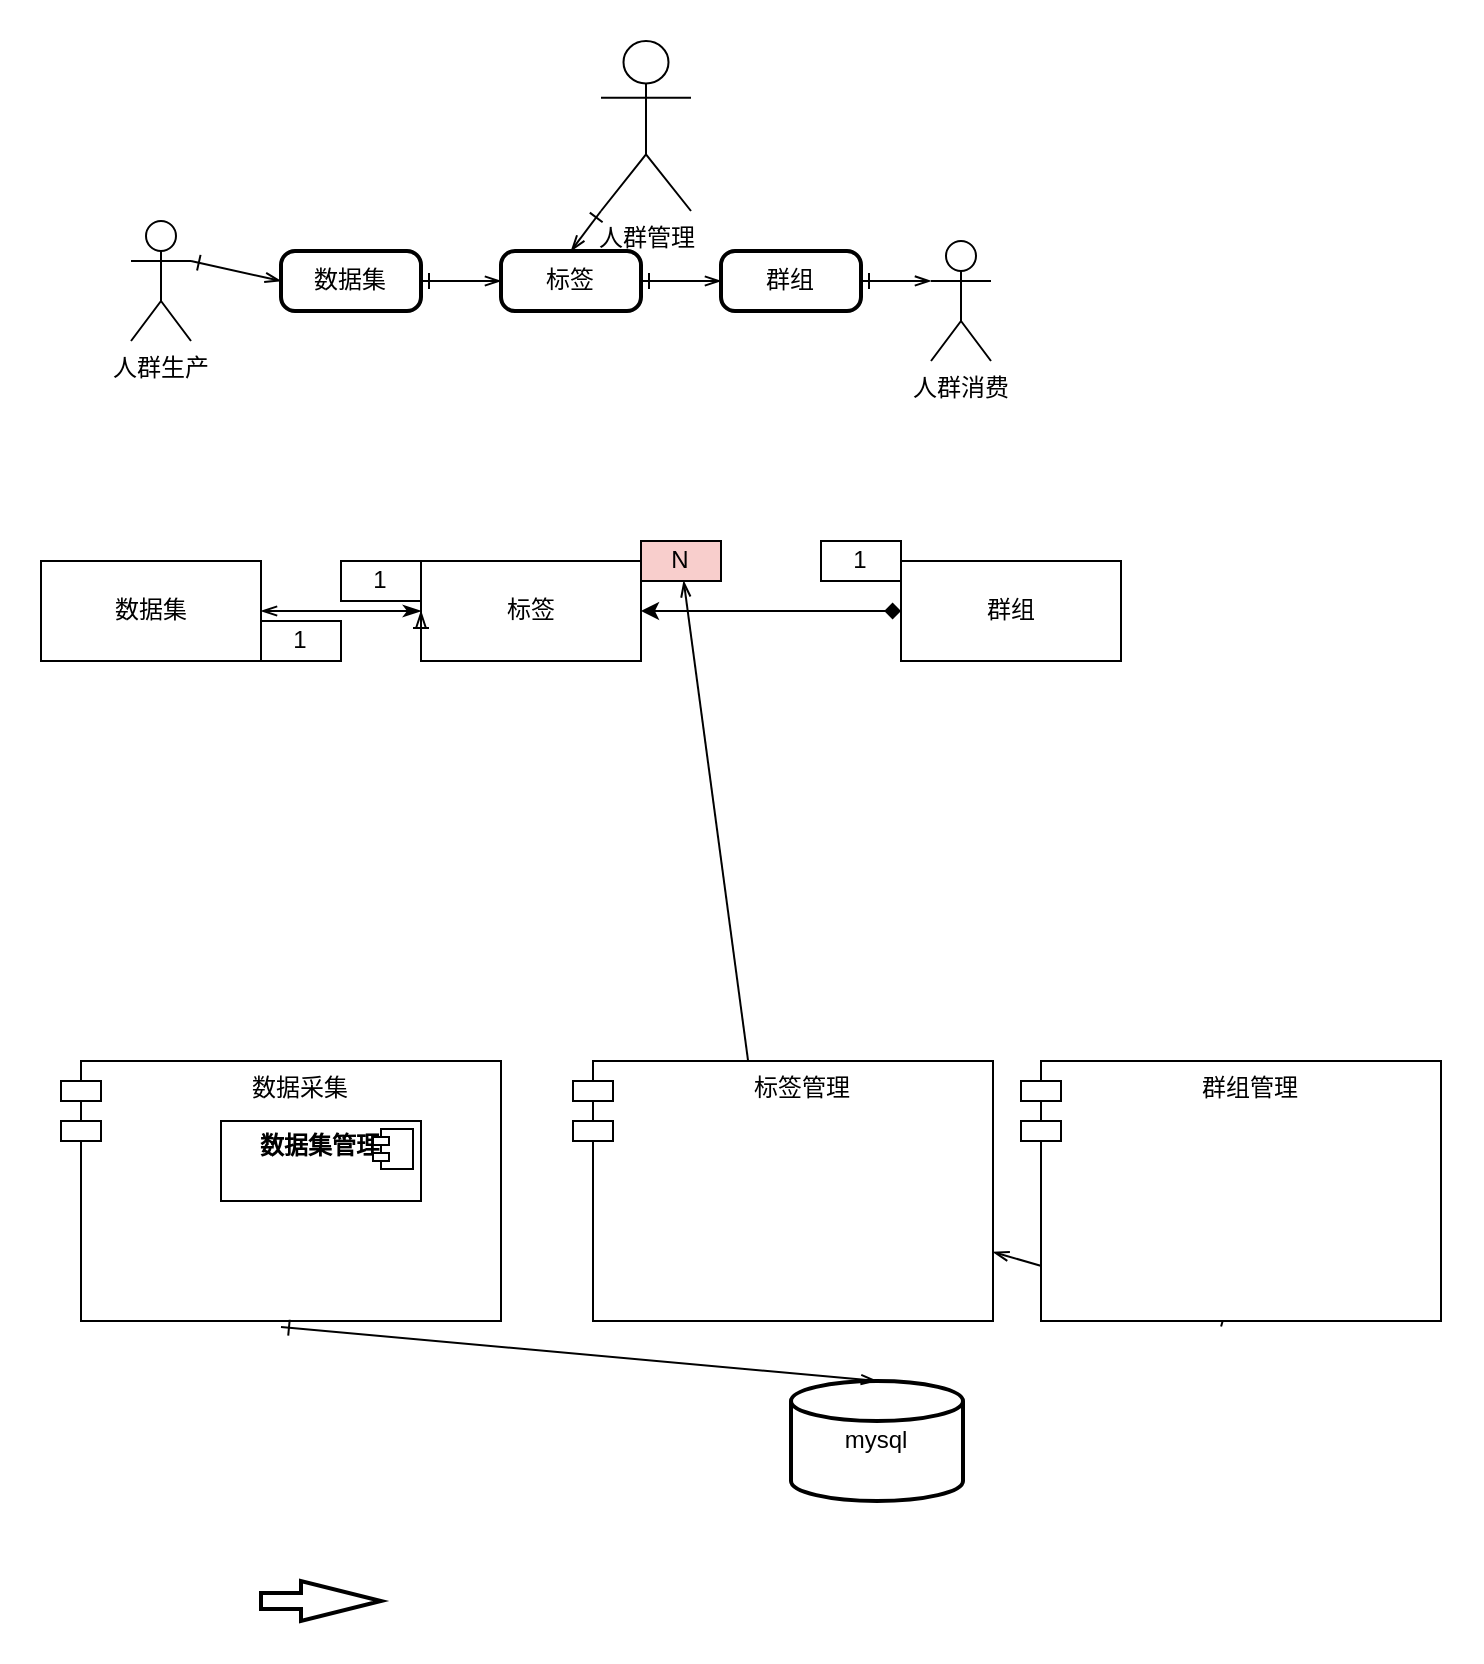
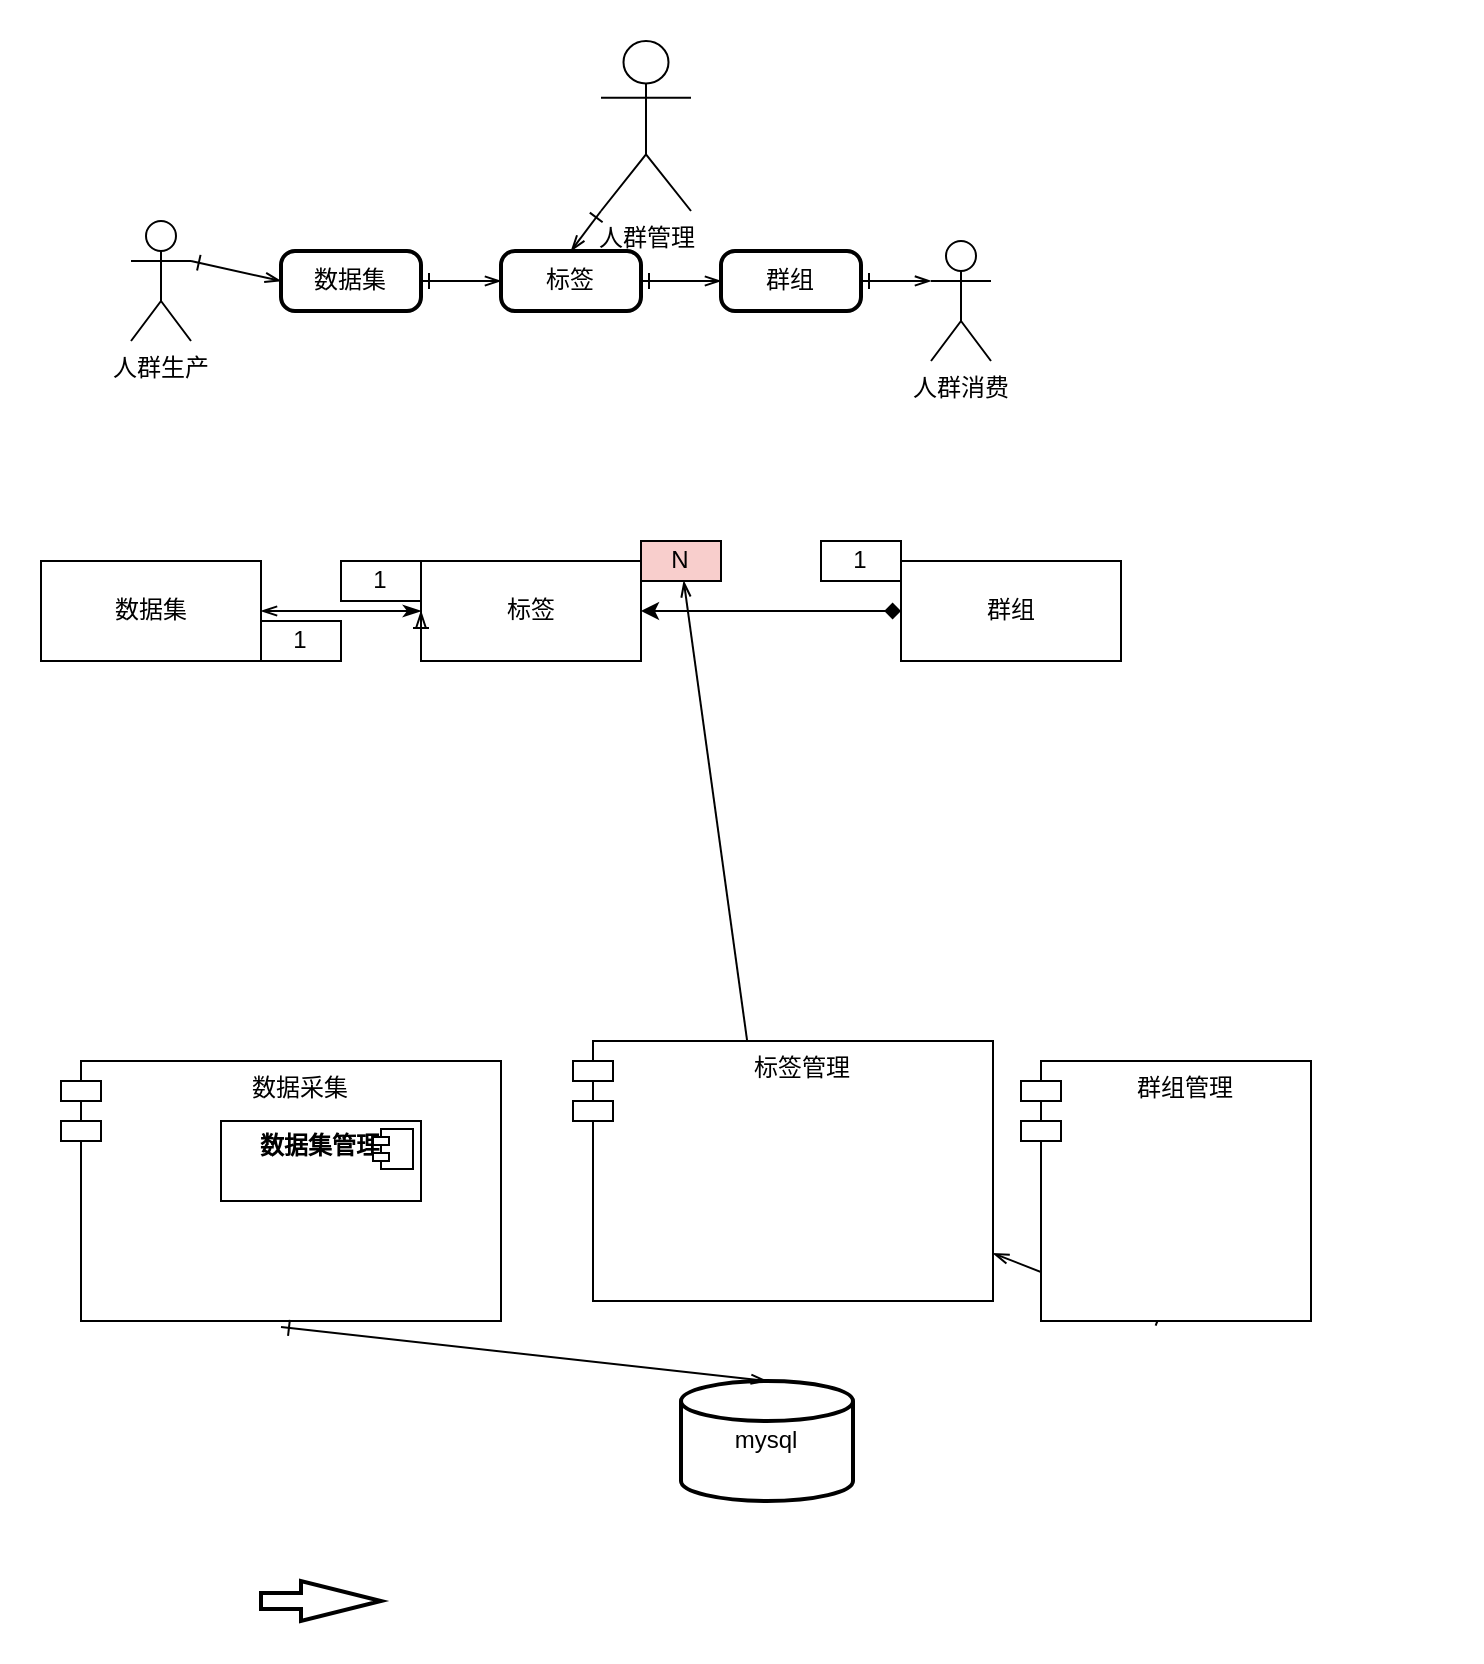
(783, 1191) -> (783, 1171)
(1231, 1191) -> (1166, 1191)
(877, 1441) -> (767, 1441)
